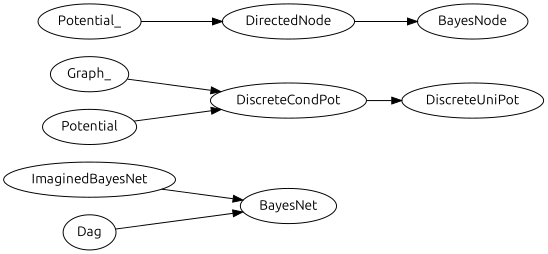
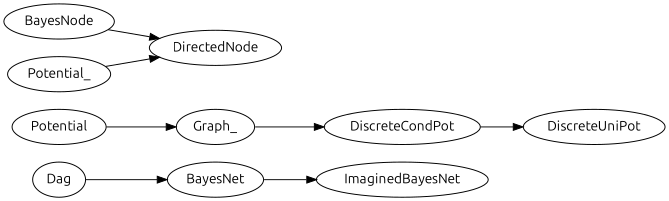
(381, 21) -> (129, 33)
(173, 116) -> (136, 127)
(197, 194) -> (285, 180)
